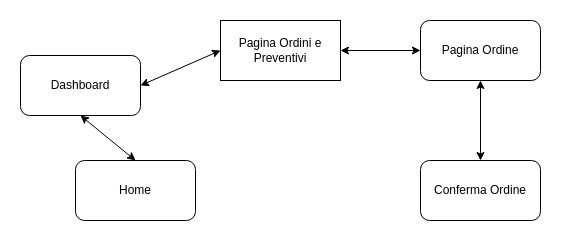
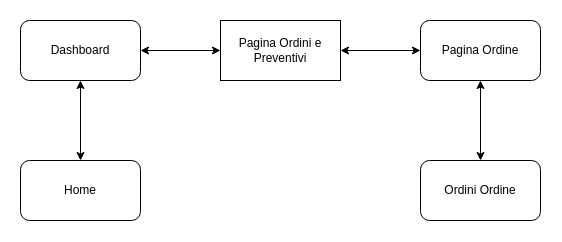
(81, 86) -> (81, 51)
(136, 191) -> (81, 191)
(481, 191) -> (481, 191)
